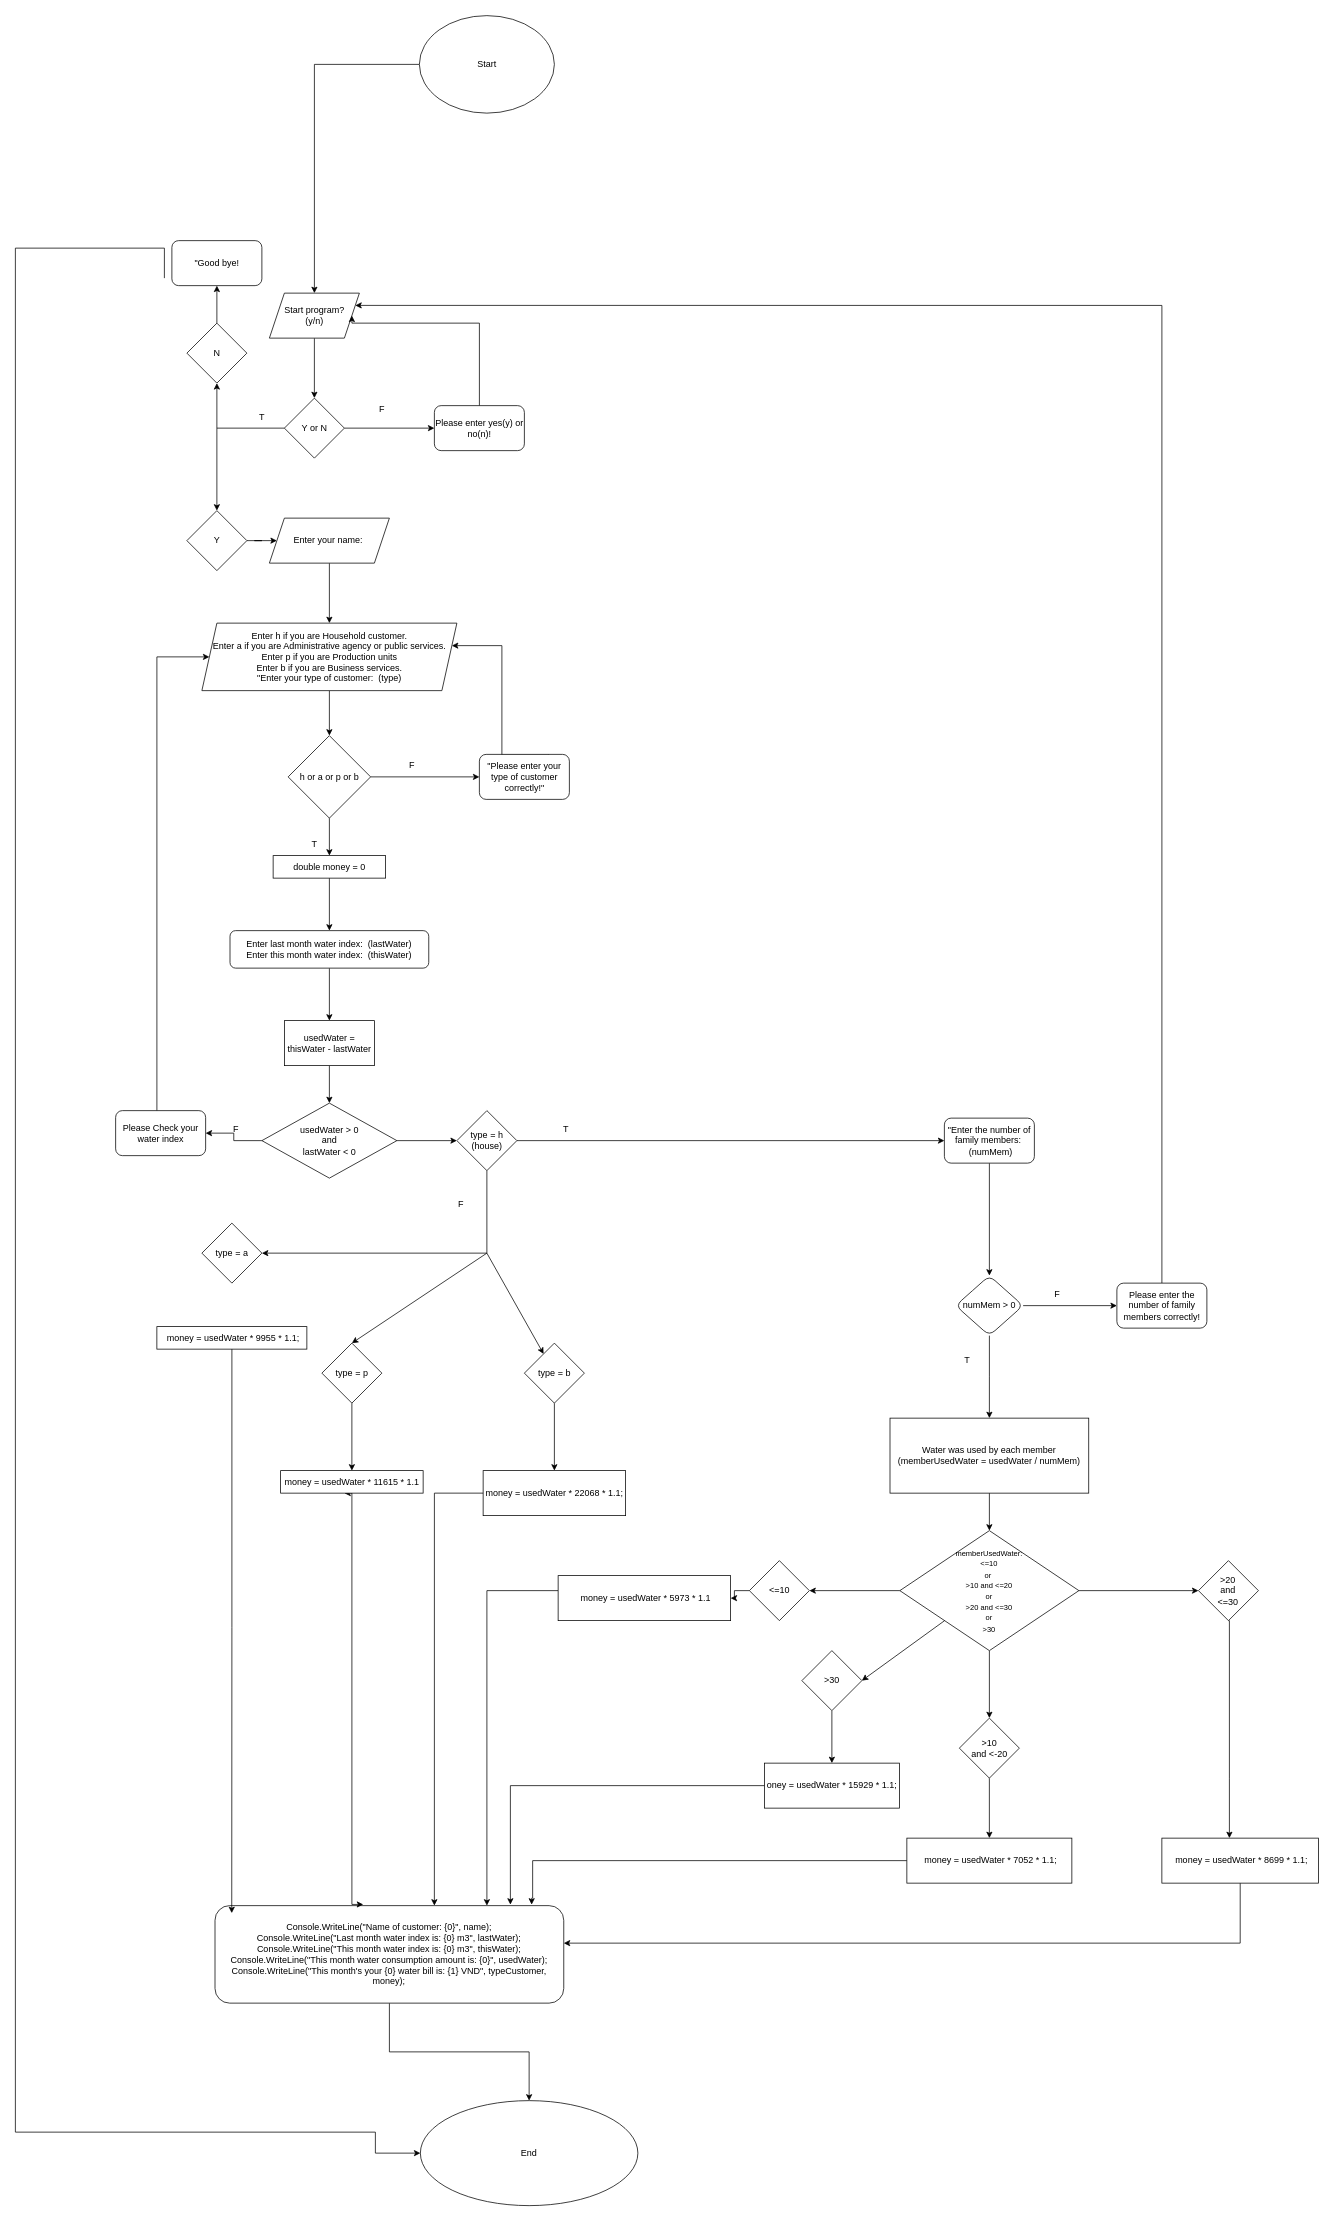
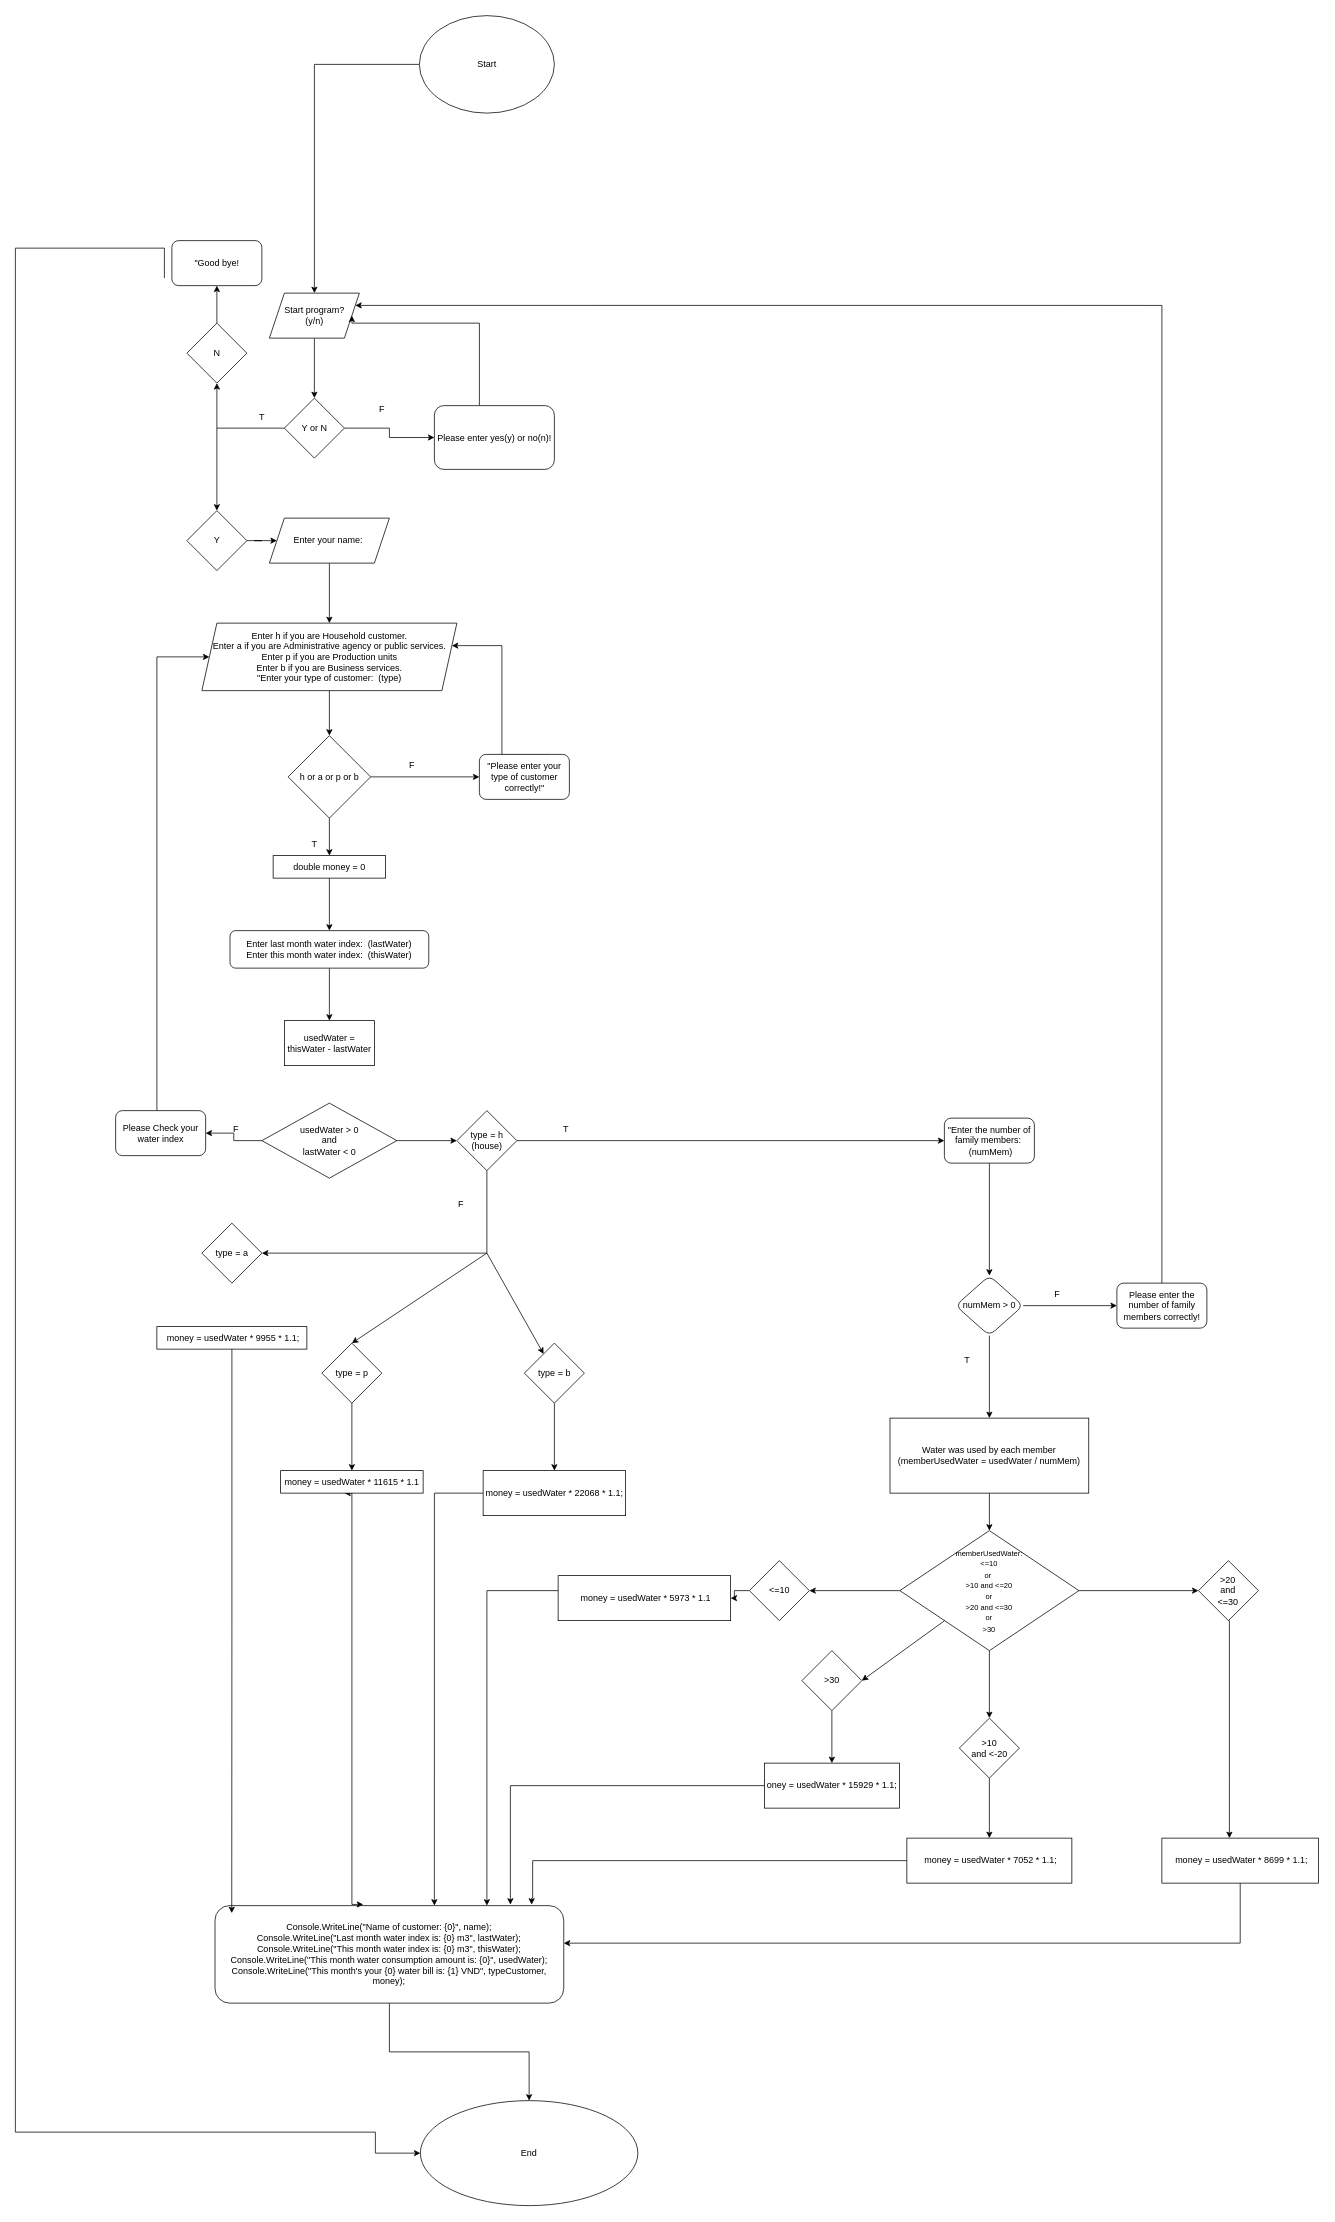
(479, 428) -> (494, 437)
(329, 1082) -> none
